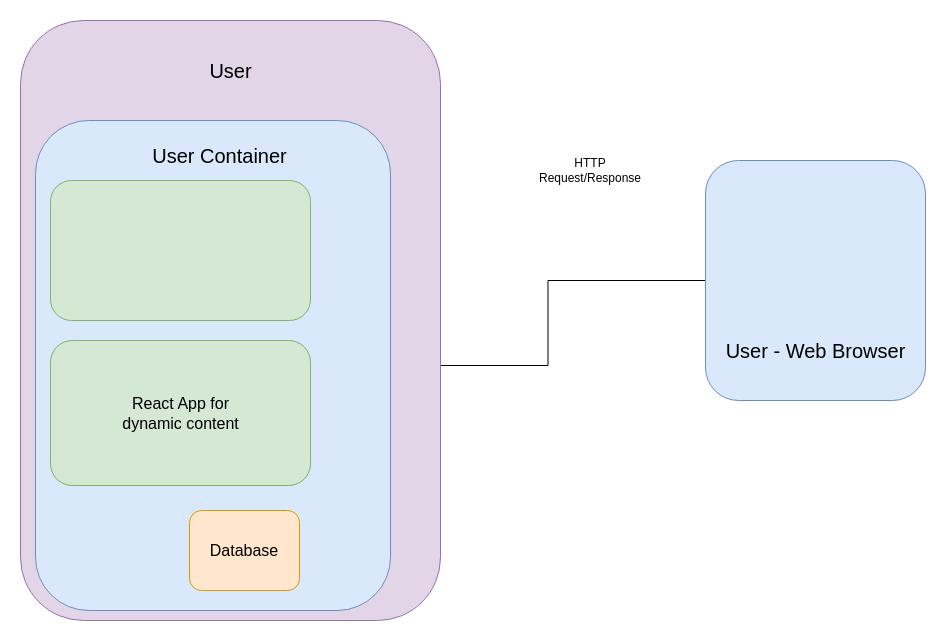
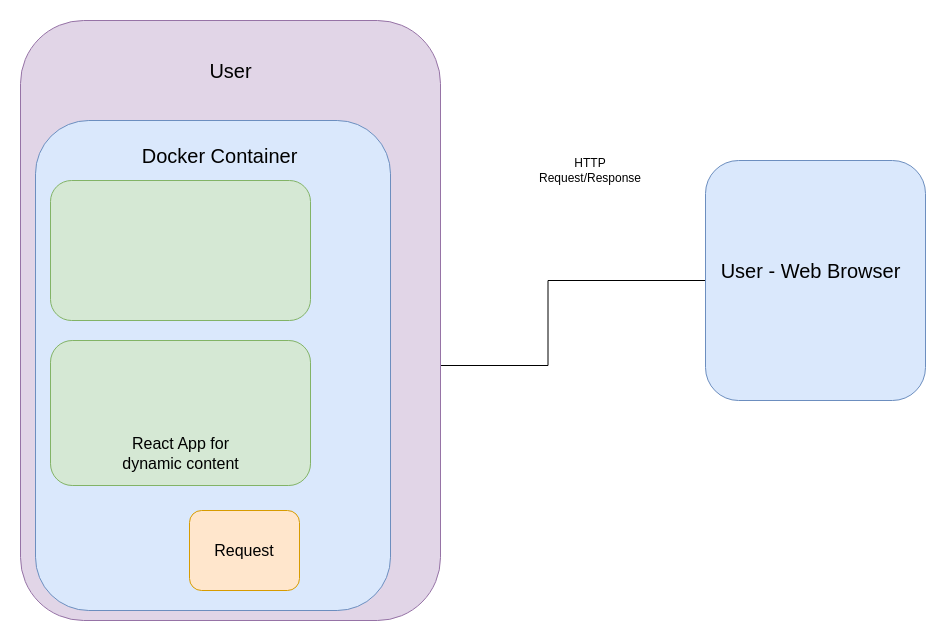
(220, 156) -> (220, 156)
(816, 351) -> (811, 271)
(181, 413) -> (181, 453)
(245, 551) -> (245, 551)
